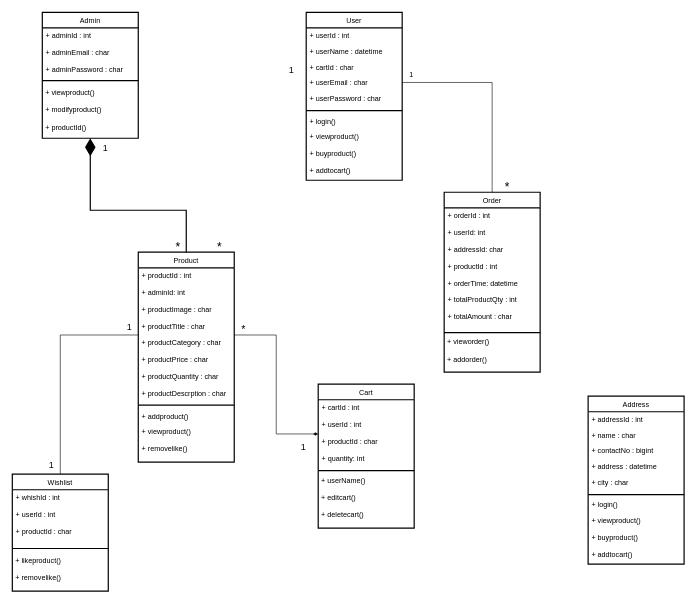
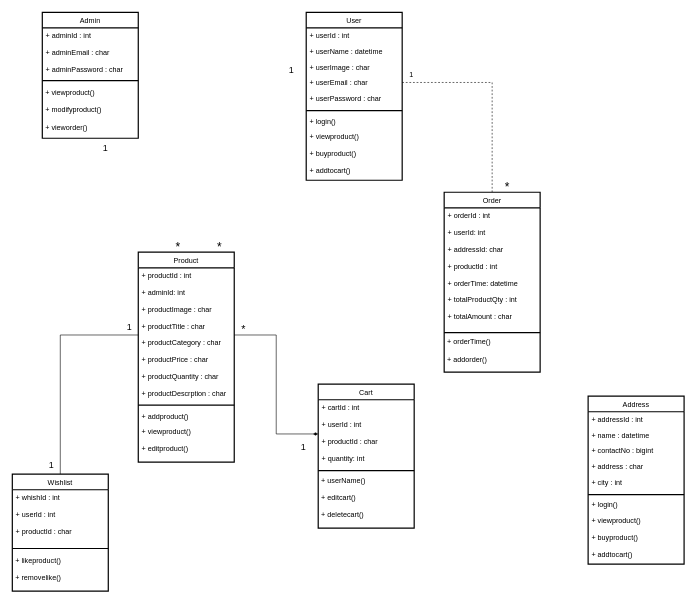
(336, 67) -> (342, 67)
(492, 93) -> (492, 93)
(76, 110) -> (76, 110)
(132, 210) -> none
(470, 351) -> (470, 351)
(170, 432) -> (170, 432)
(614, 436) -> (621, 436)
(627, 467) -> (620, 467)
(613, 482) -> (610, 482)
